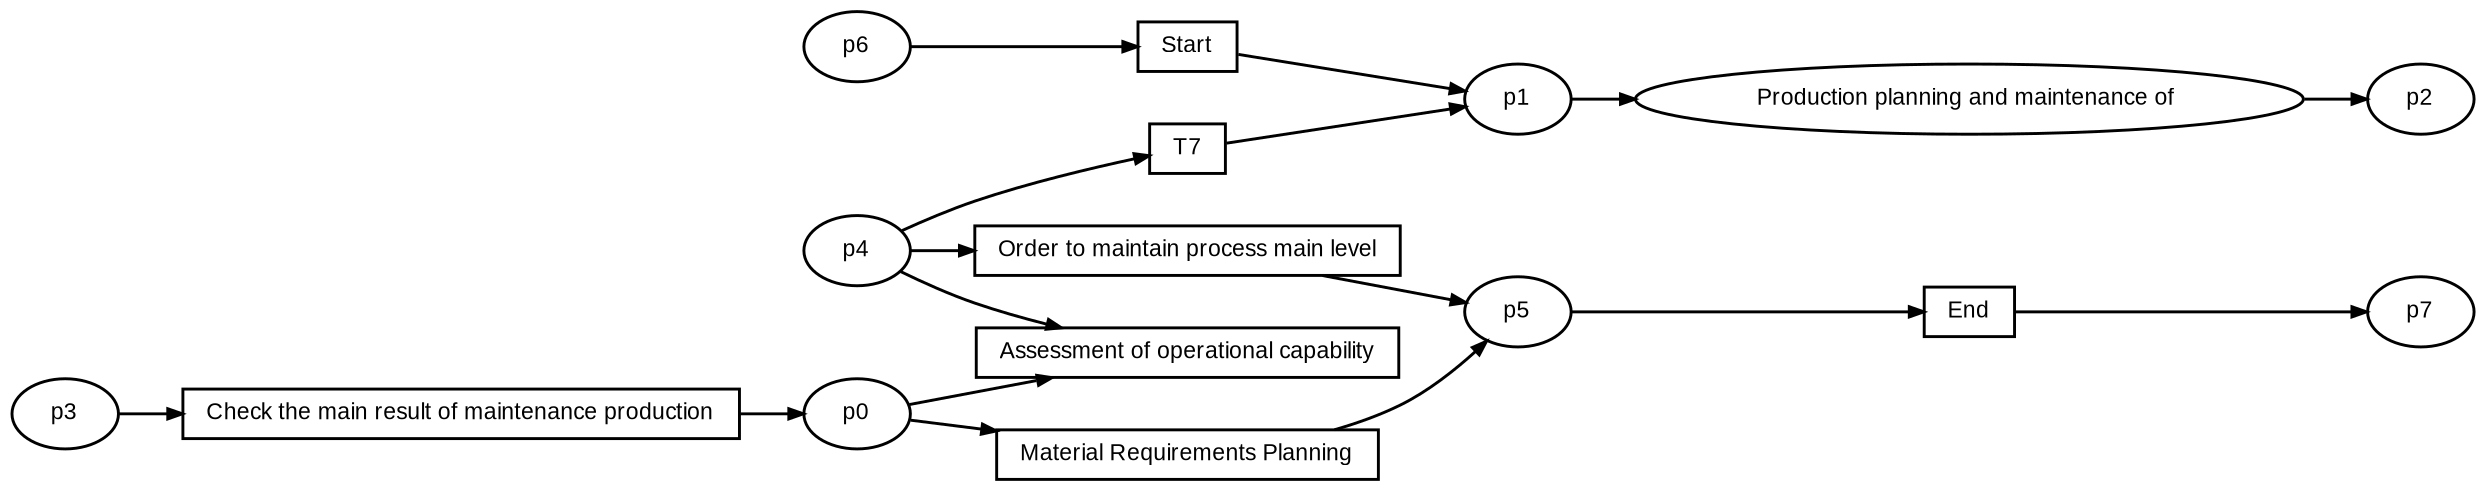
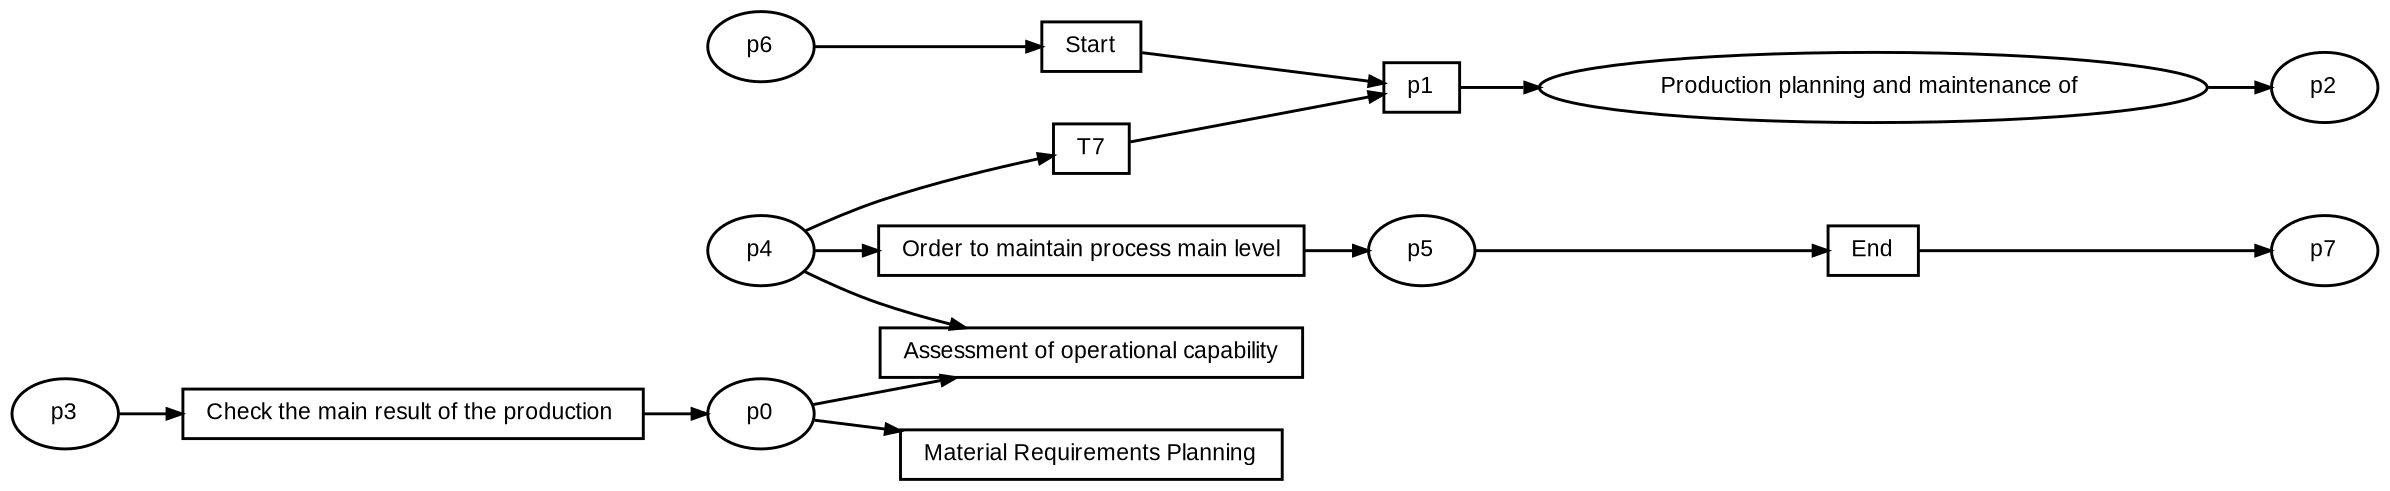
(1518, 99) -> (1422, 87)
(1410, 400) -> none
(461, 414) -> (413, 414)
